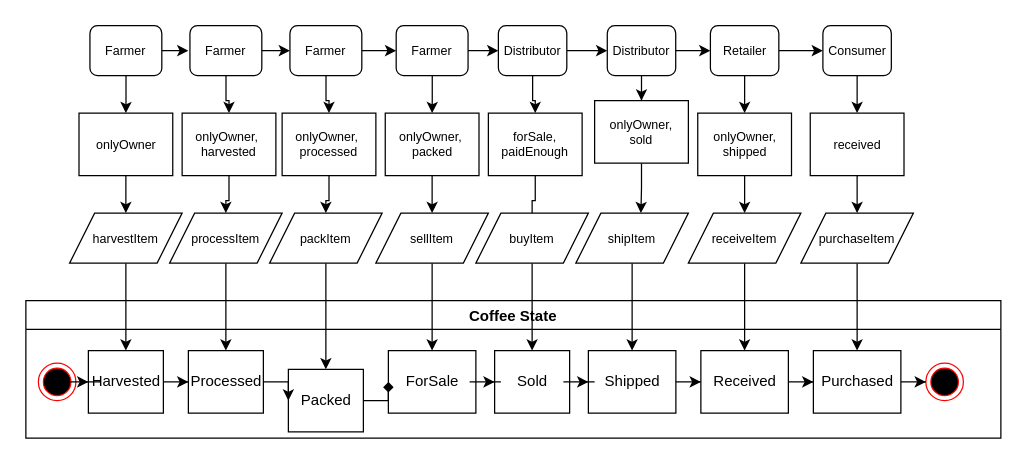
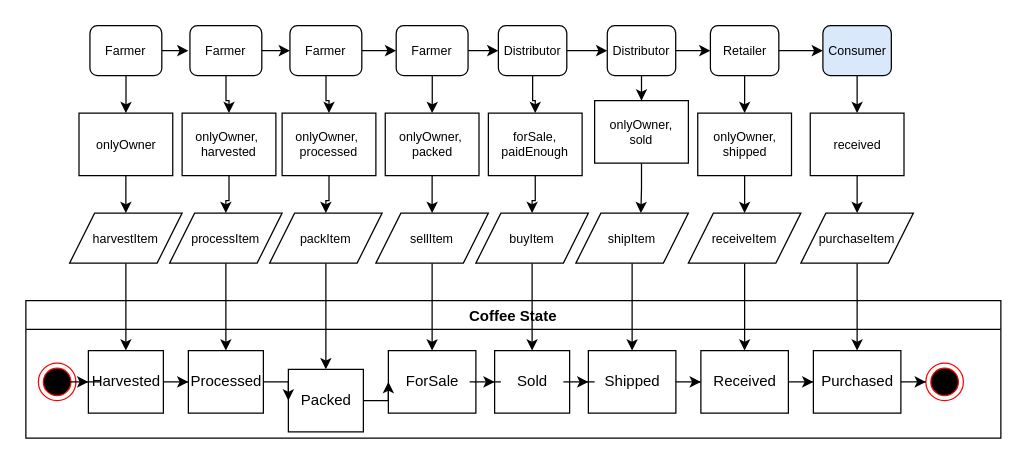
(857, 51) -> (857, 51)
(532, 204) -> (532, 201)
(388, 393) -> (388, 392)
